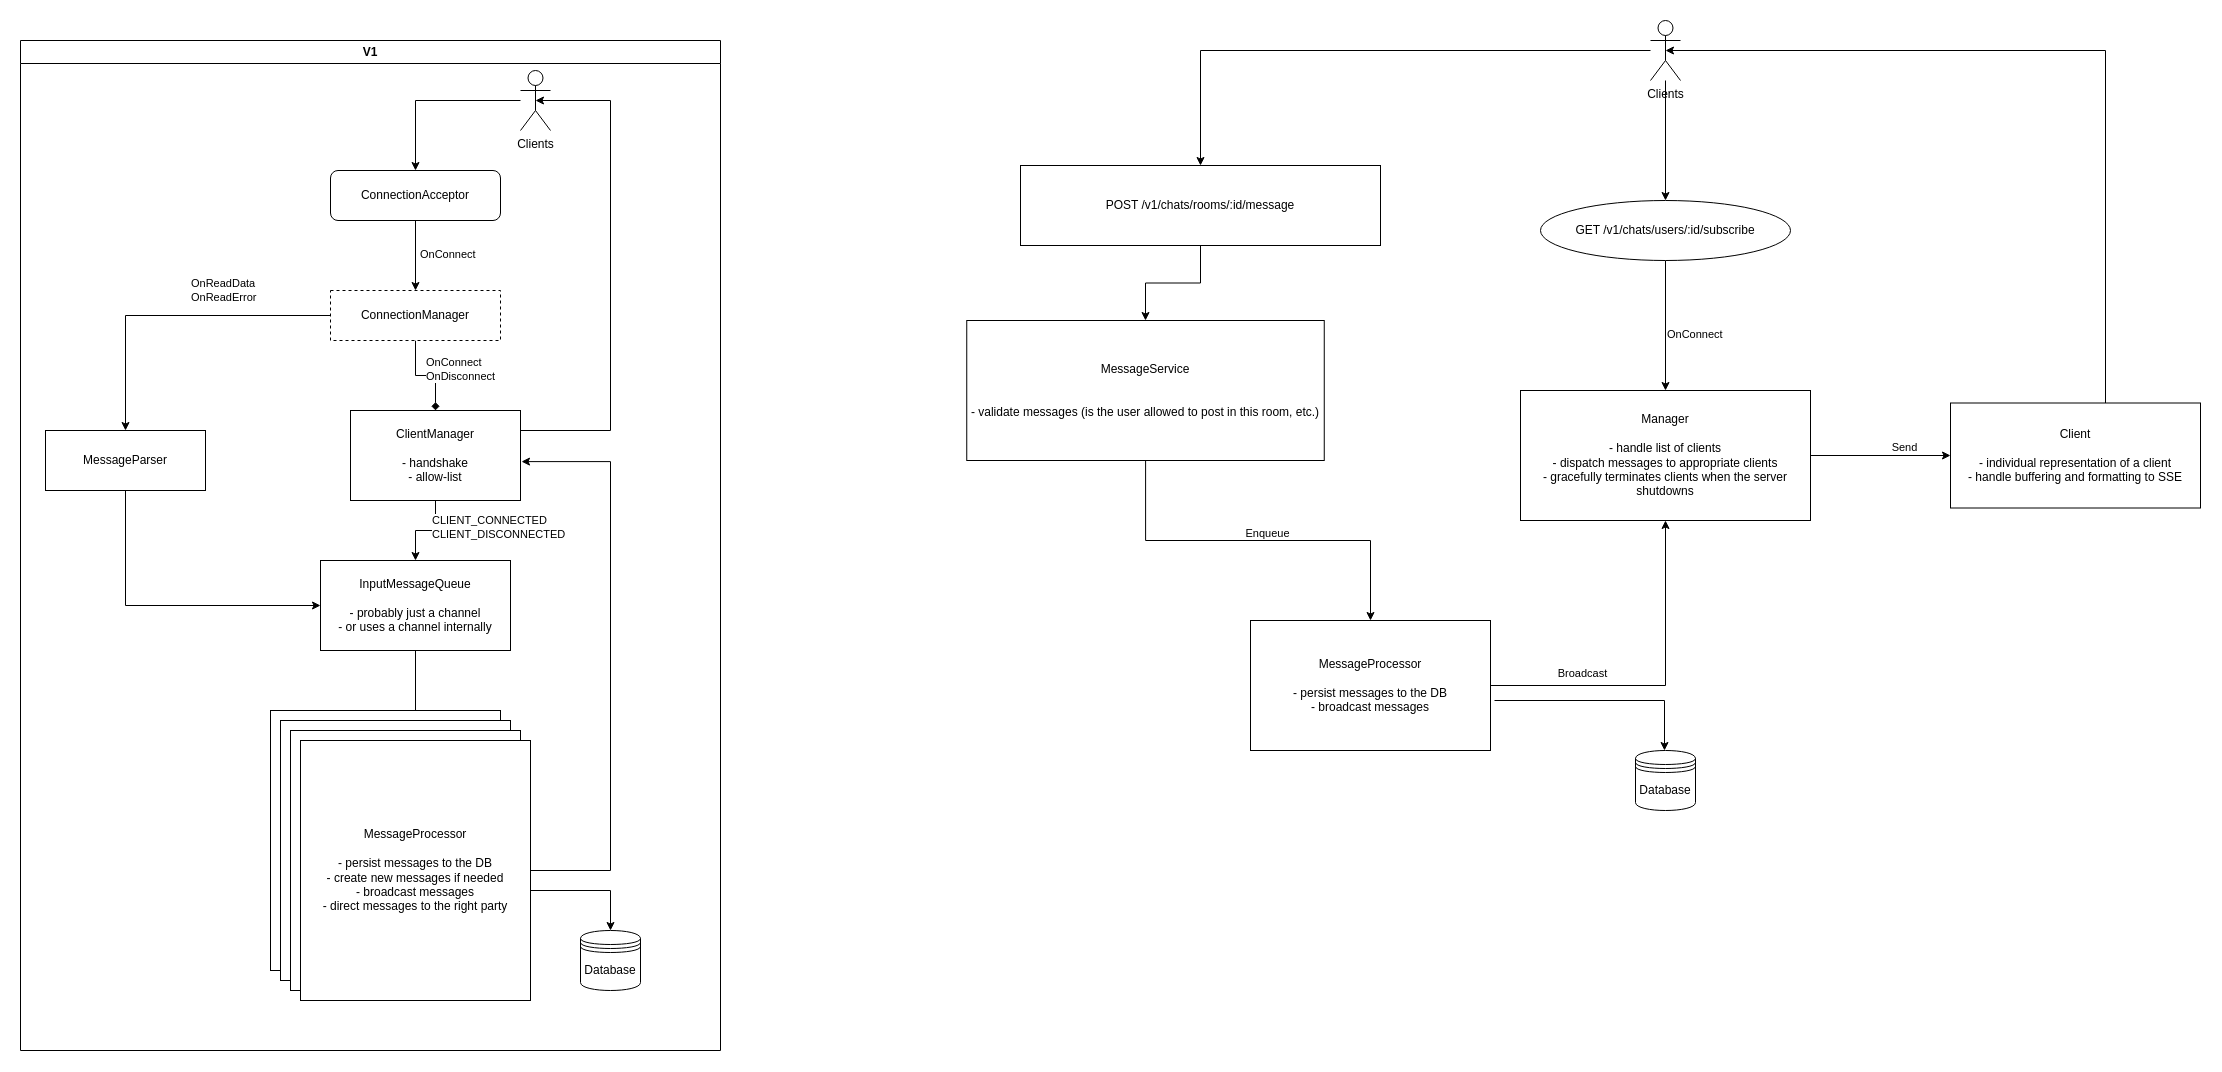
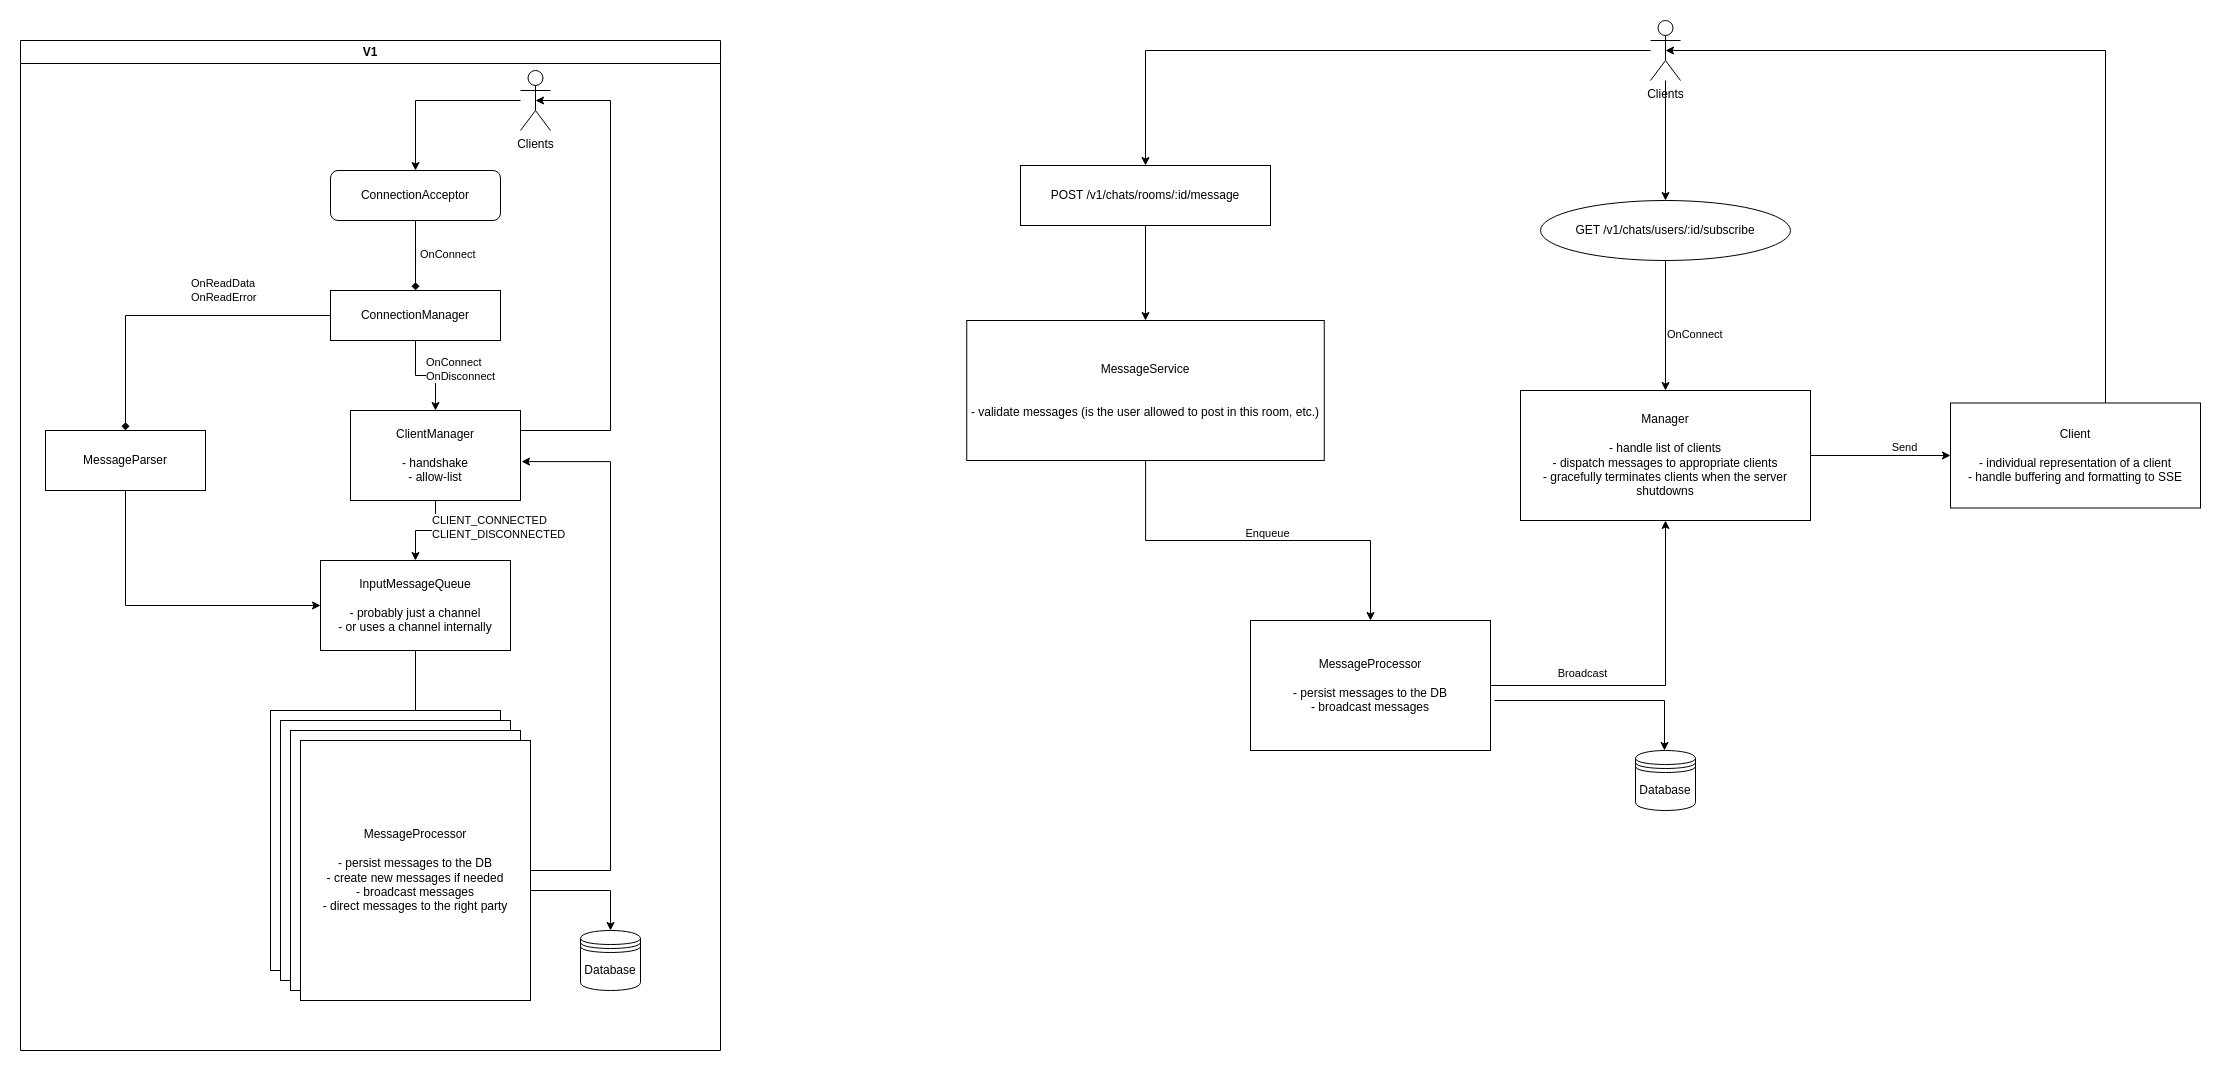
(1201, 206) -> (1146, 196)
(416, 282) -> (416, 281)
(416, 316) -> (416, 316)
(436, 401) -> (436, 402)
(126, 422) -> (126, 421)
